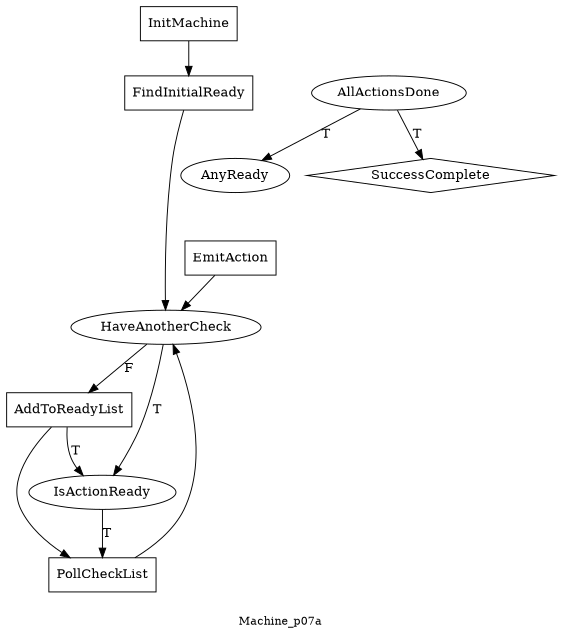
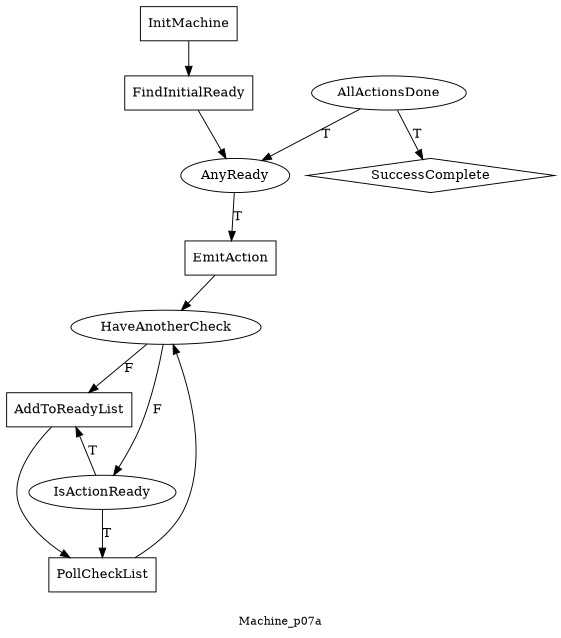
(168, 204) -> (210, 130)
none -> (233, 212)
(157, 410) -> (157, 410)
(68, 449) -> (88, 455)
